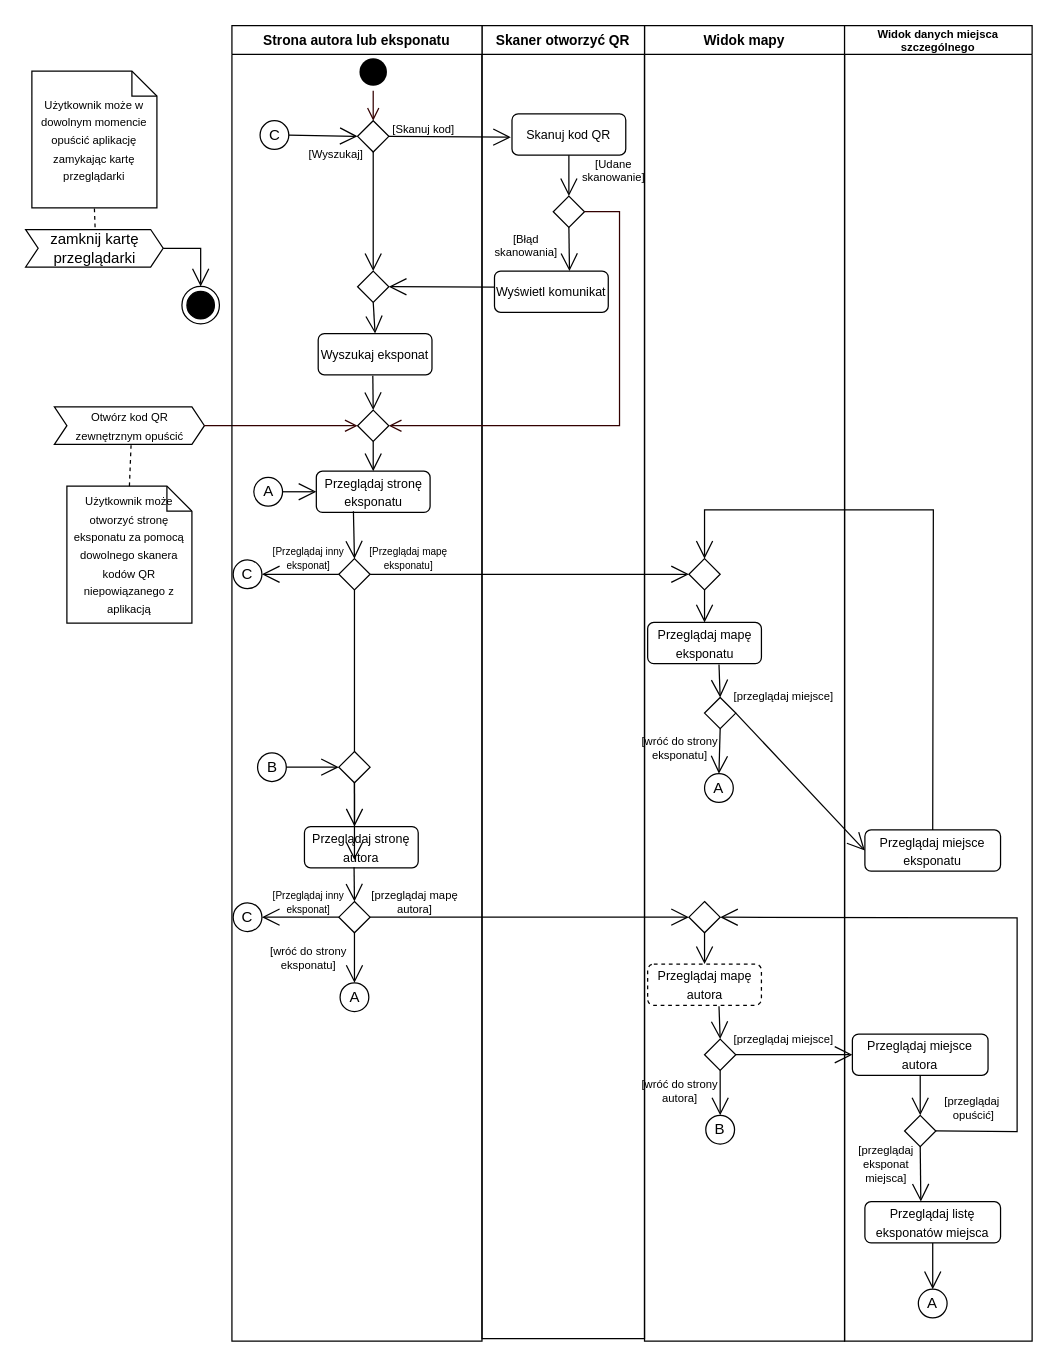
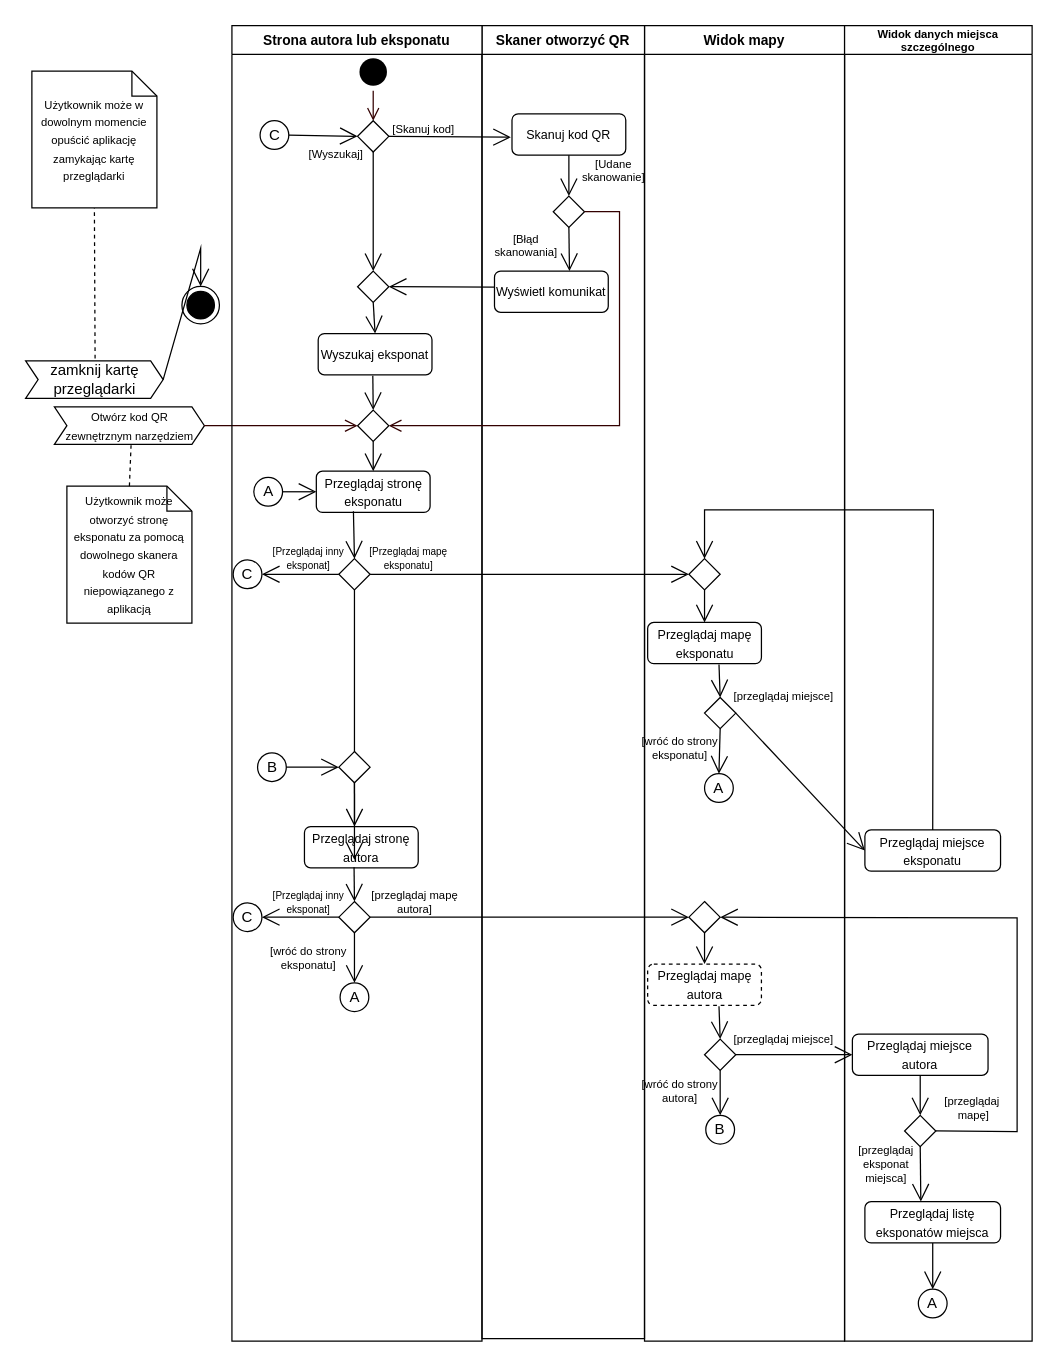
(94, 248) -> (94, 379)
(130, 426) -> (130, 426)
(974, 1108) -> (974, 1108)
